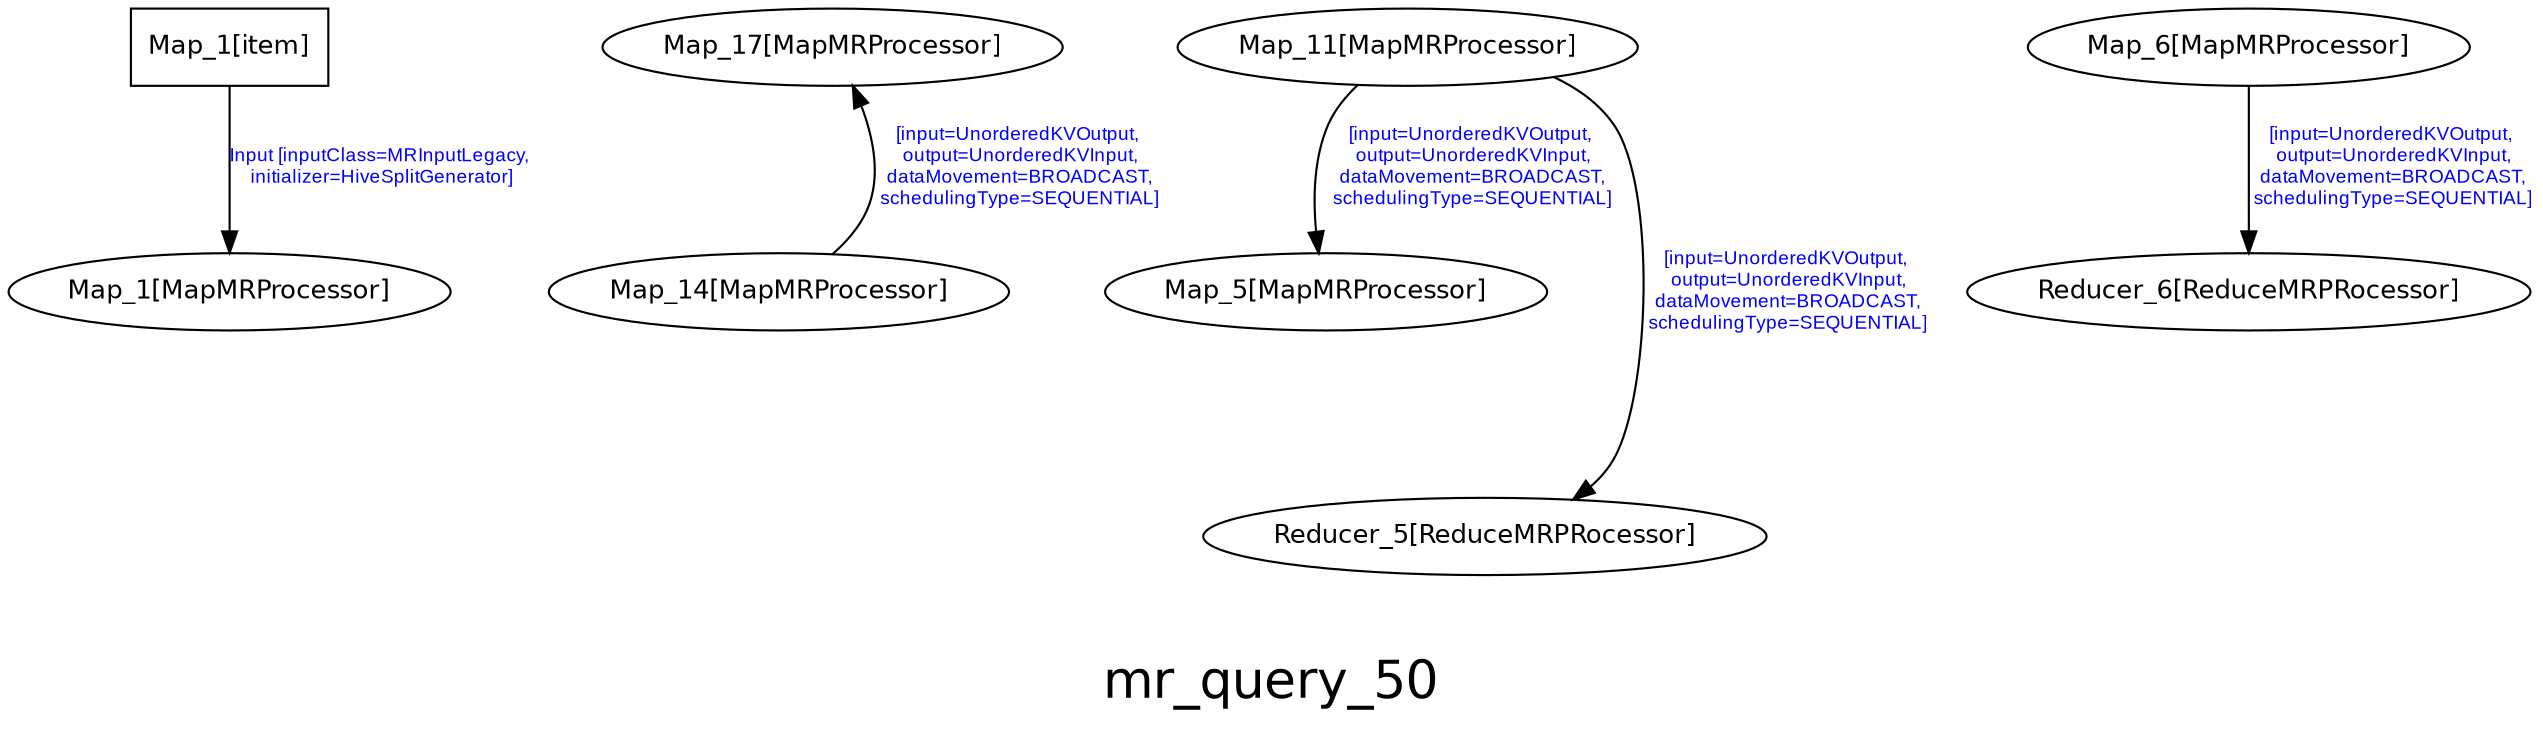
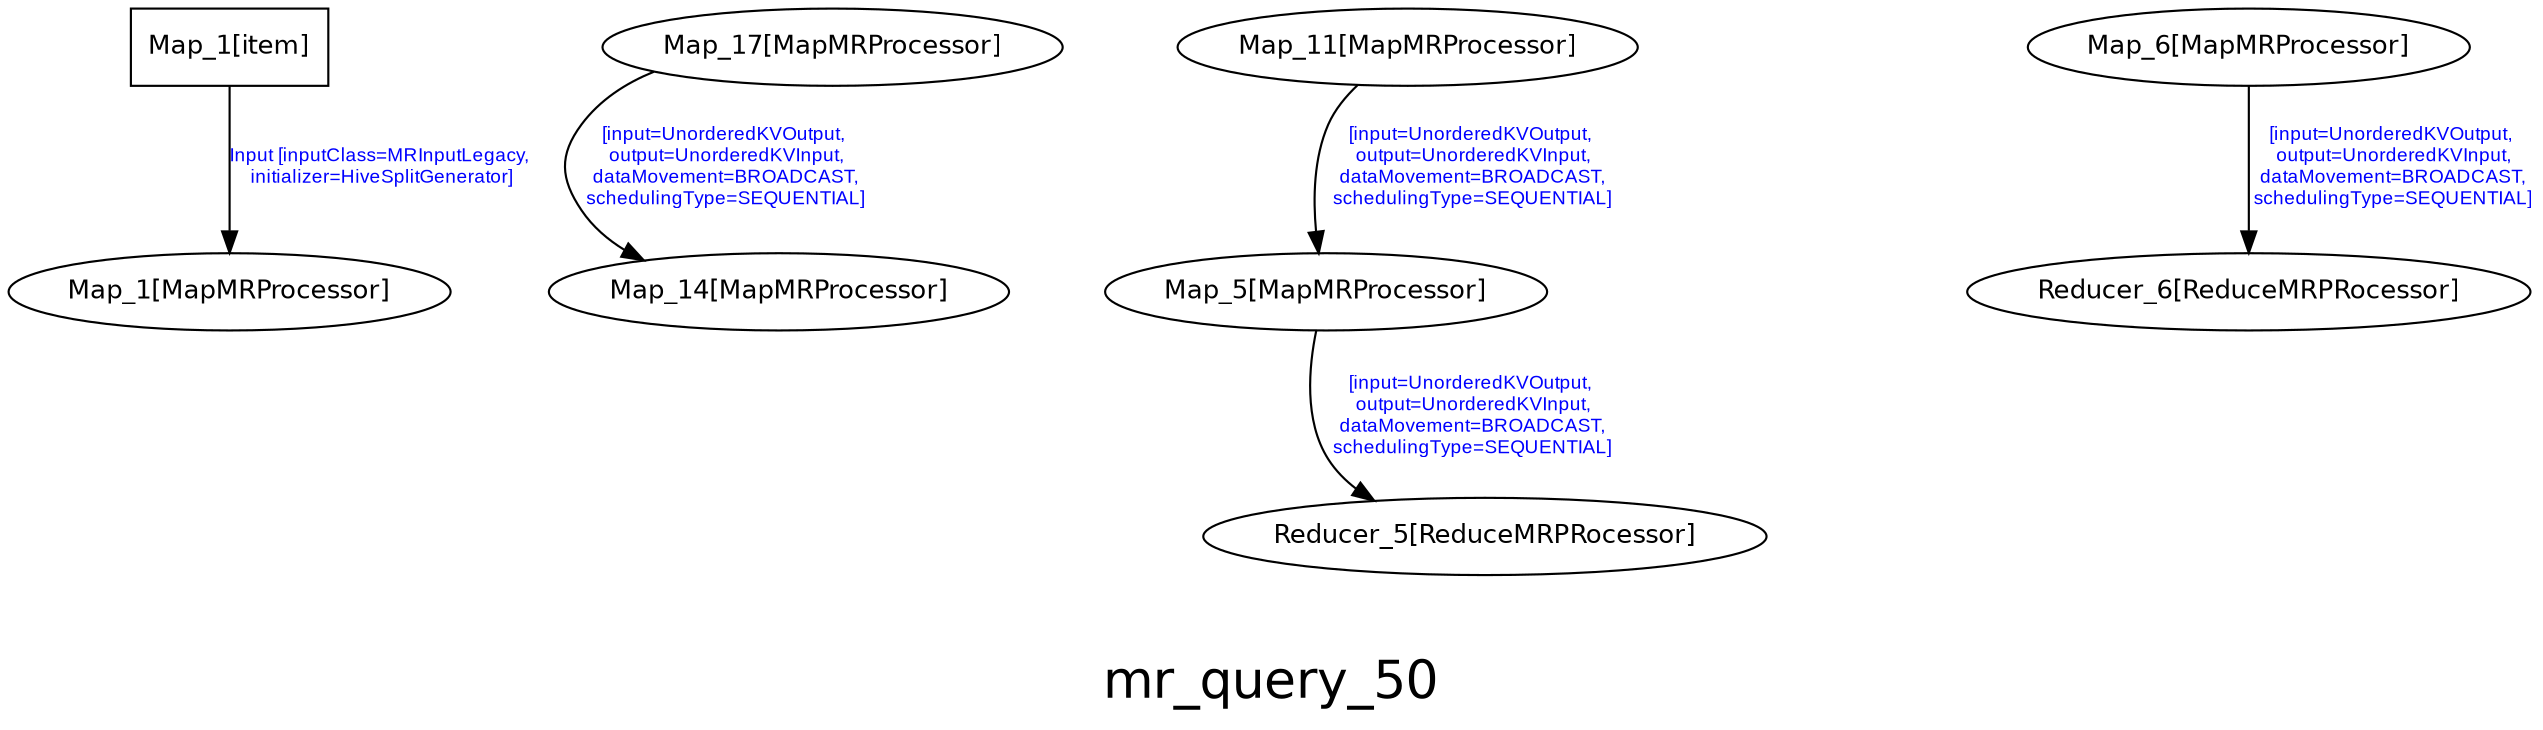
(874, 186) -> (567, 152)
(1643, 271) -> (1313, 417)
